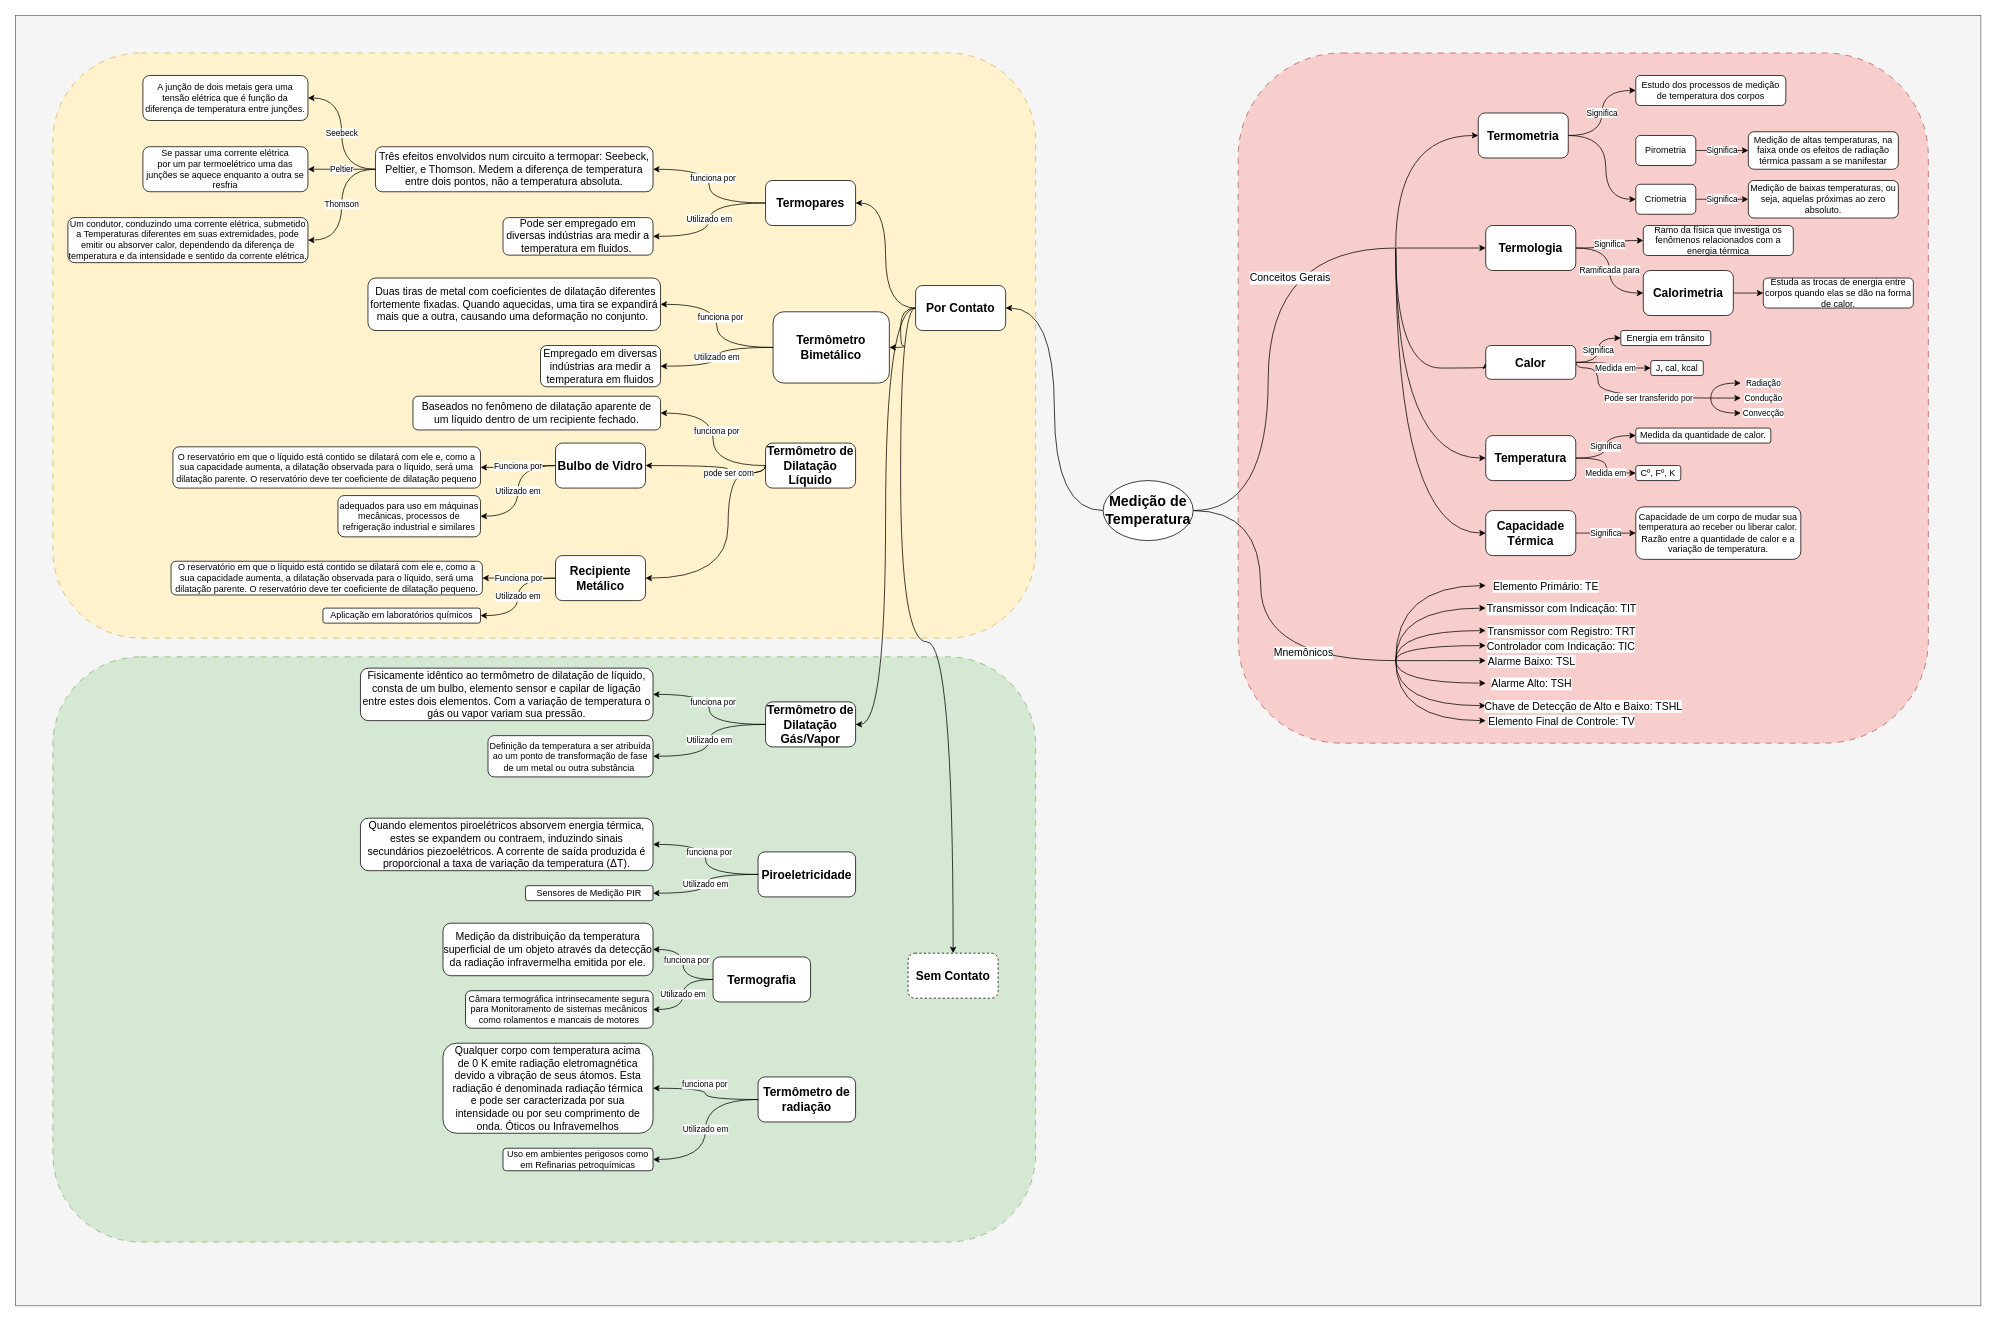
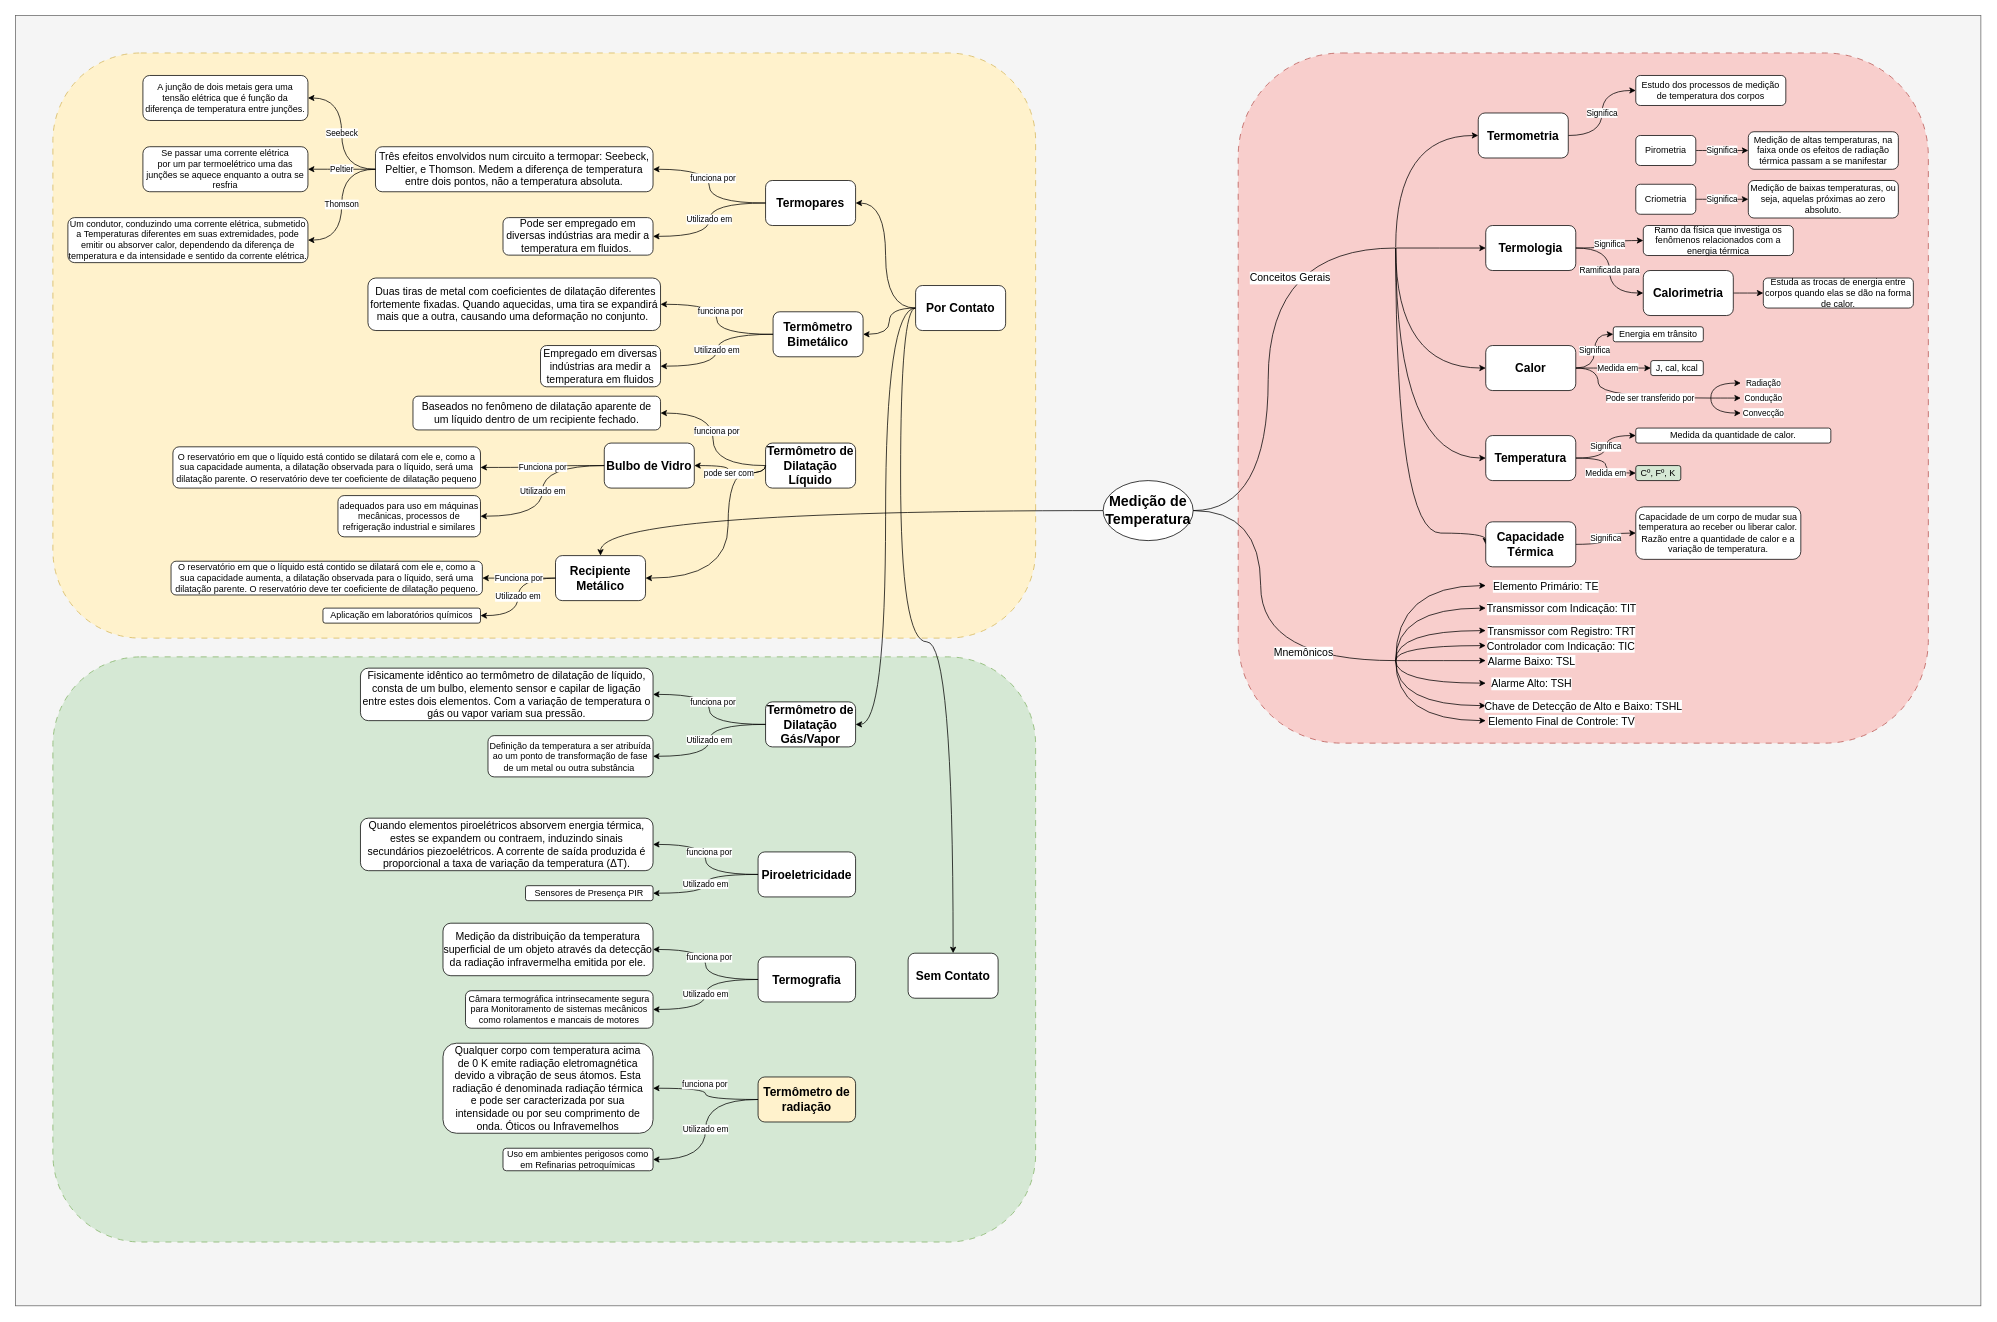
(1605, 165) -> none
(1665, 338) -> (1658, 334)
(1046, 340) -> (739, 520)
(831, 347) -> (818, 334)
(1530, 362) -> (1530, 368)
(1703, 435) -> (1733, 435)
(600, 465) -> (649, 465)
(1658, 473) -> (1658, 473)
(1530, 533) -> (1530, 544)
(589, 893) -> (589, 893)
(953, 975) -> (953, 975)
(762, 979) -> (807, 979)
(807, 1099) -> (807, 1099)
